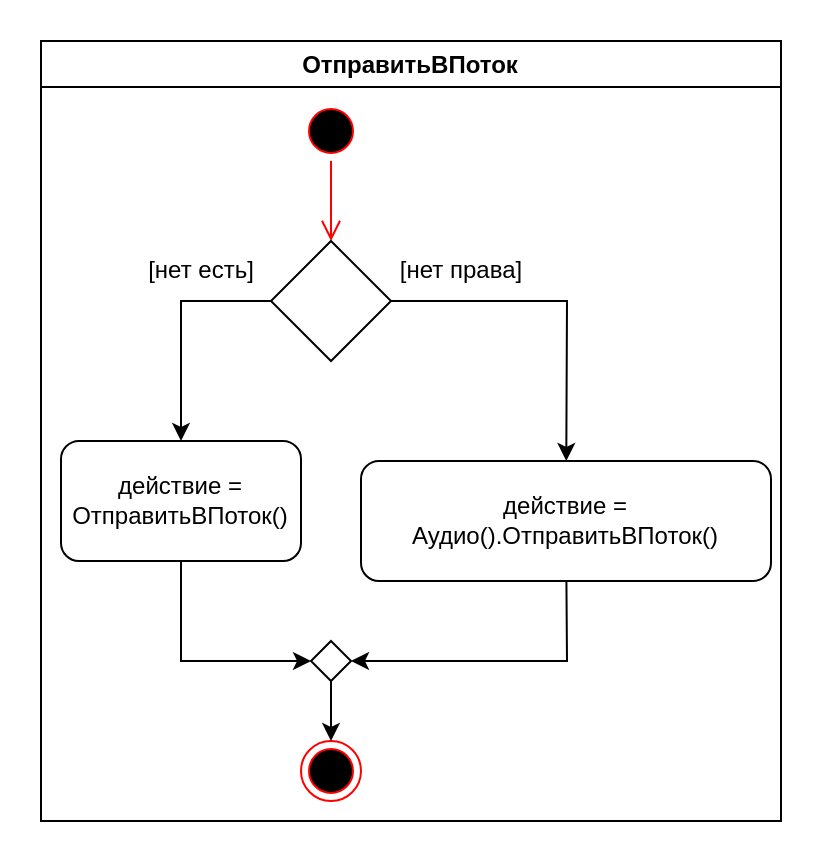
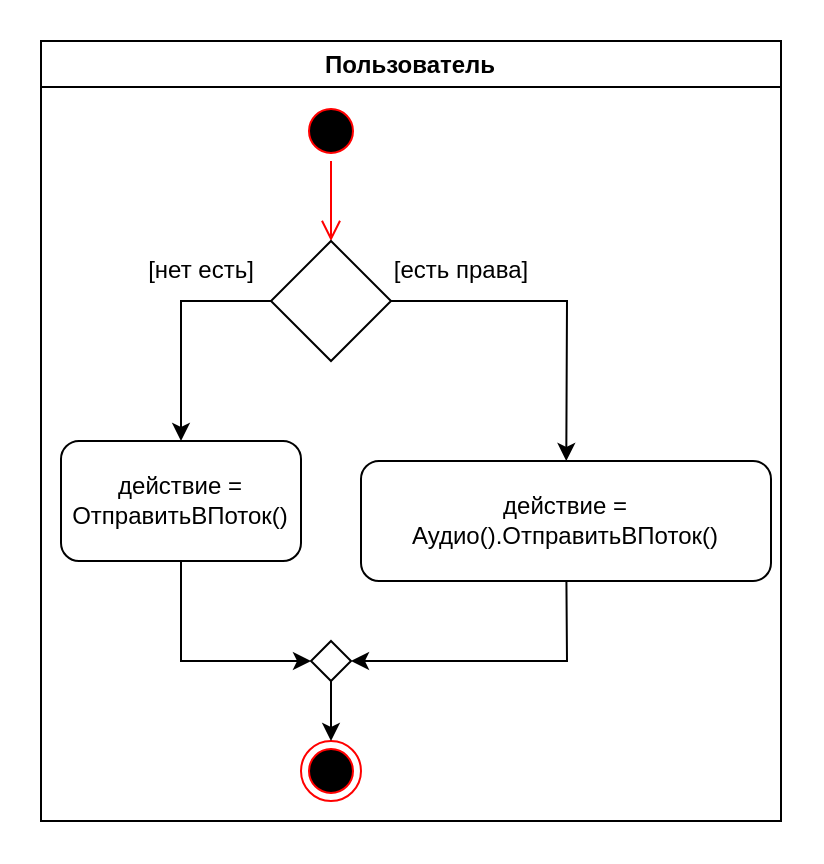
(410, 65) -> (410, 65)
(462, 271) -> (462, 271)
